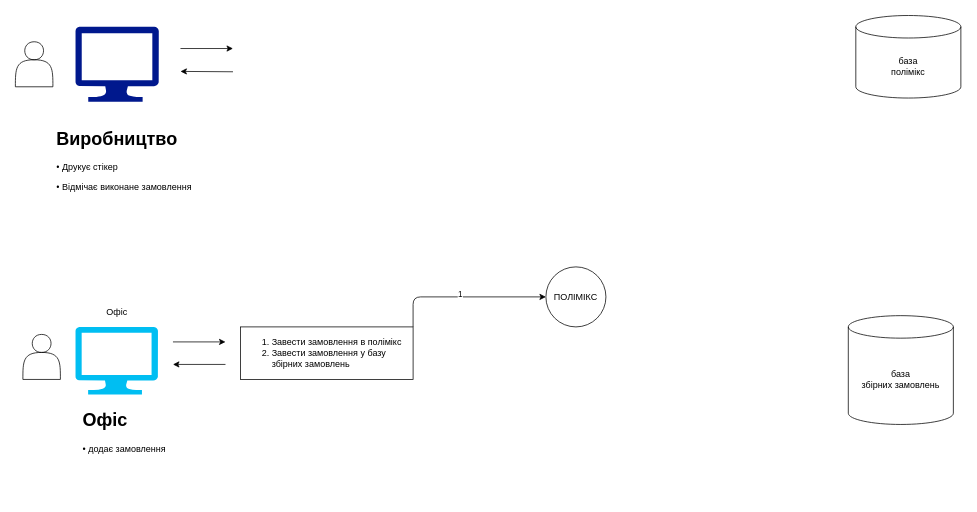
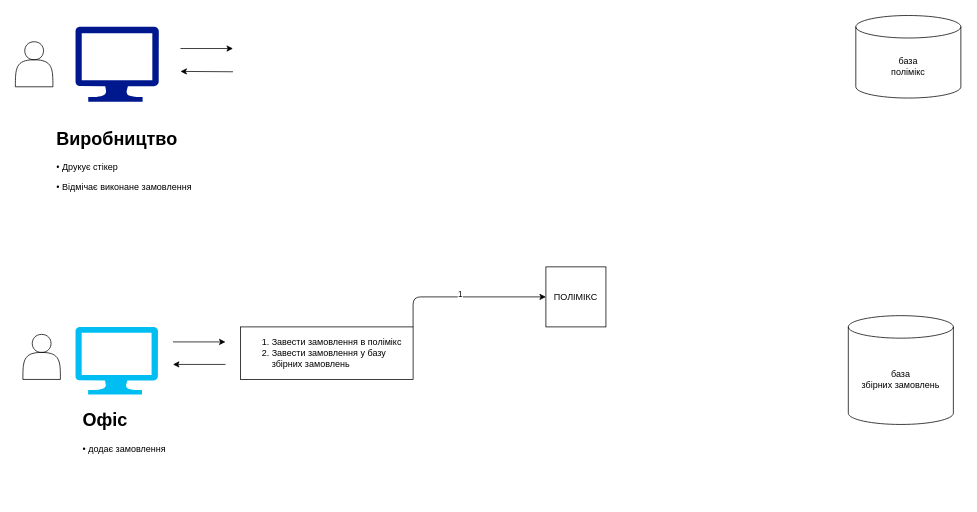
(576, 297) -> (576, 297)
(117, 312) -> none
